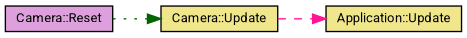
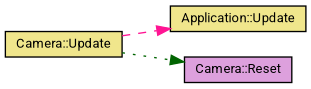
(130, 19) -> (146, 56)
